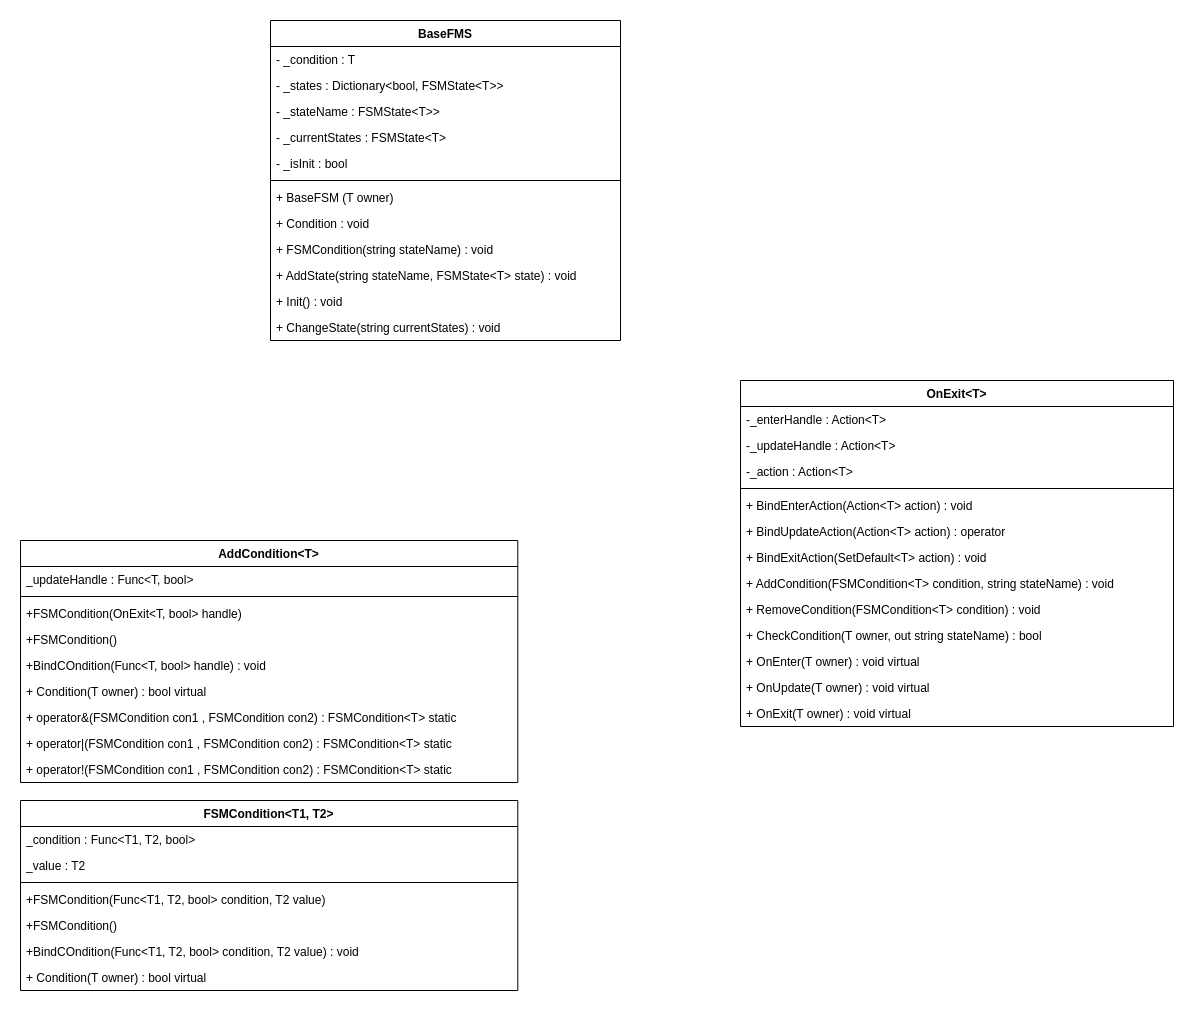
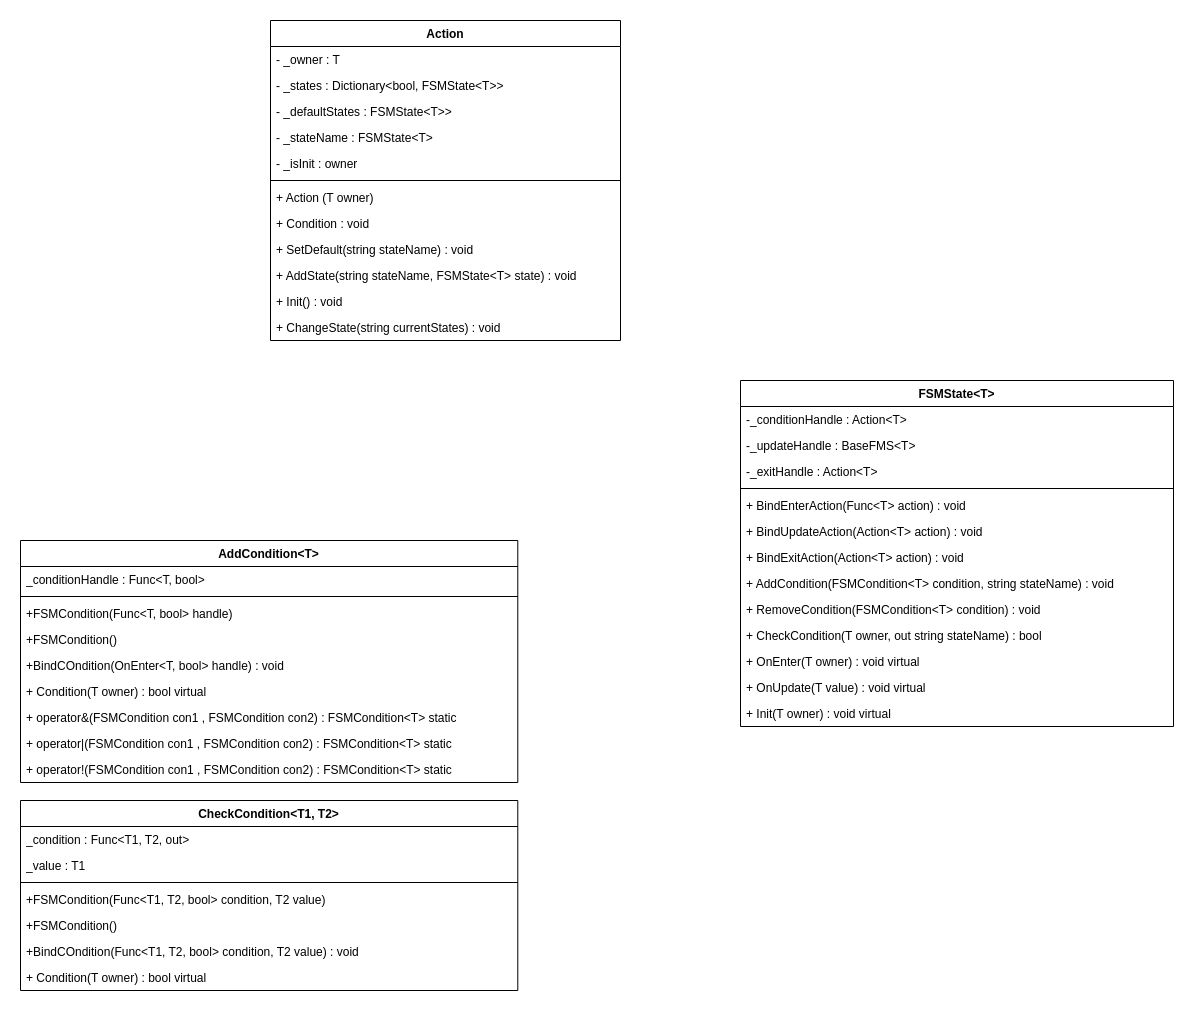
(446, 35) -> (446, 35)
(321, 61) -> (311, 61)
(361, 113) -> (373, 113)
(371, 139) -> (358, 139)
(319, 165) -> (324, 165)
(336, 199) -> (331, 199)
(394, 251) -> (388, 251)
(957, 395) -> (957, 395)
(823, 421) -> (833, 421)
(826, 447) -> (831, 447)
(806, 473) -> (818, 473)
(872, 507) -> (867, 507)
(890, 533) -> (875, 533)
(881, 559) -> (867, 559)
(113, 581) -> (120, 581)
(138, 615) -> (133, 615)
(152, 667) -> (162, 667)
(847, 689) -> (845, 689)
(838, 715) -> (832, 715)
(269, 815) -> (269, 815)
(115, 841) -> (113, 841)
(57, 867) -> (57, 867)
